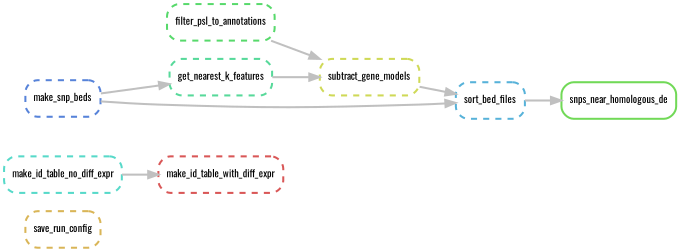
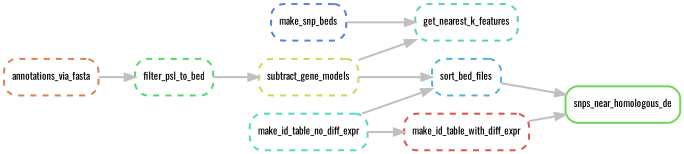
(221, 22) -> (174, 77)
none -> (51, 77)
(291, 77) -> (382, 52)
(273, 107) -> (392, 103)
none -> (542, 119)
(63, 229) -> none
